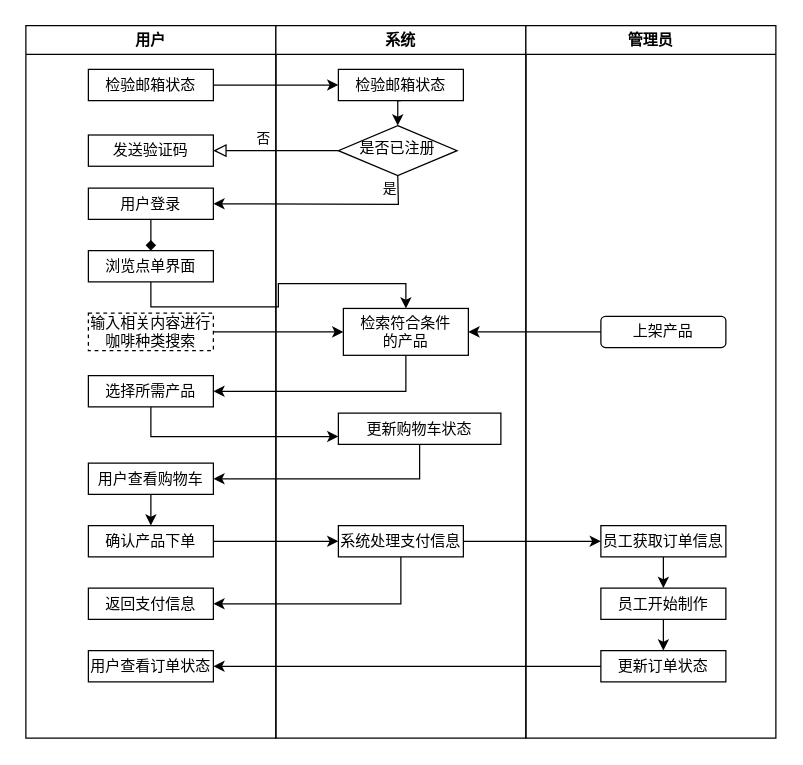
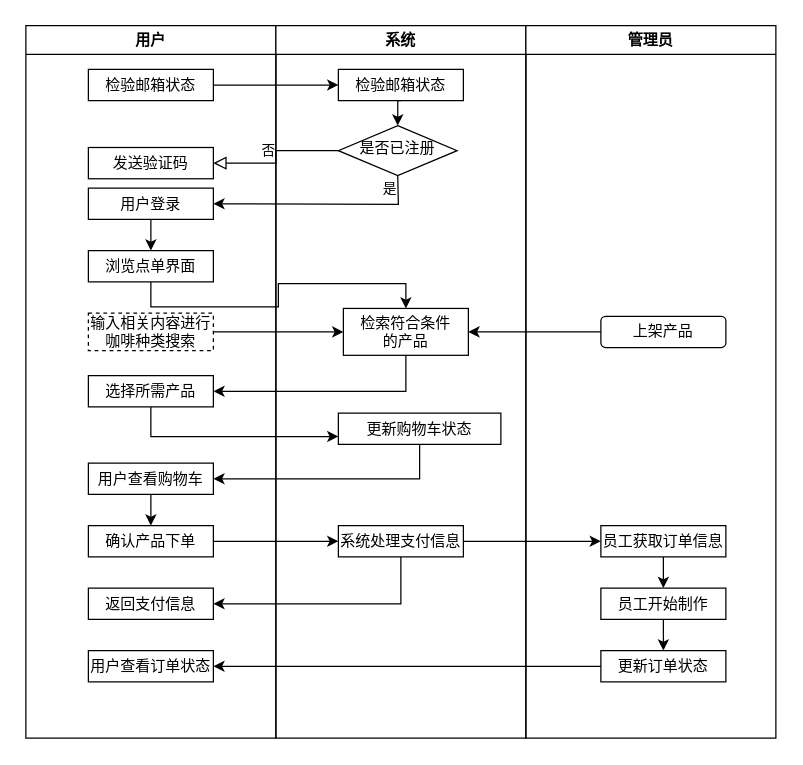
(151, 151) -> (151, 163)
(151, 240) -> (151, 241)
